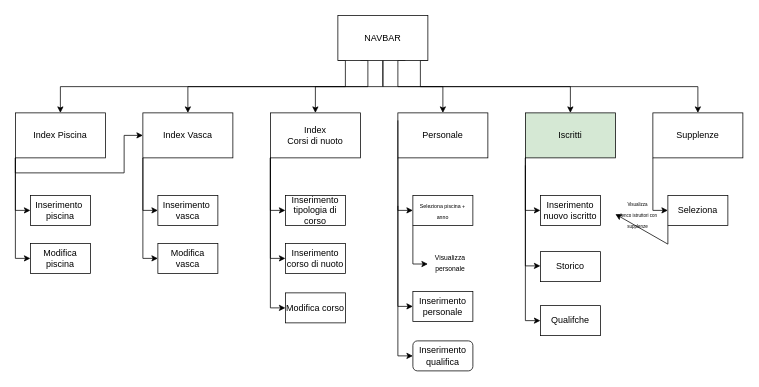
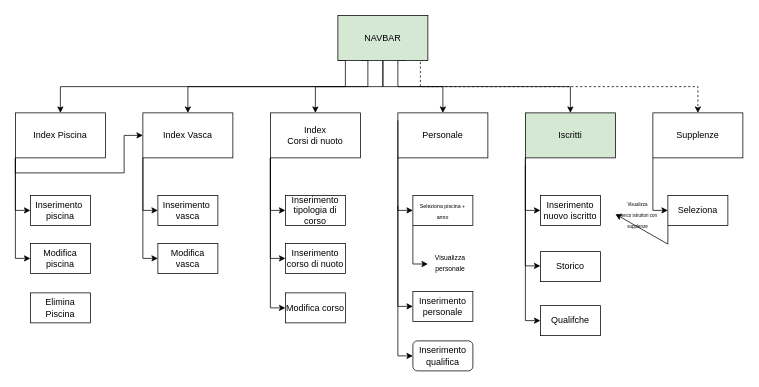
(383, 38) -> (383, 38)
(645, 87) -> (645, 87)
none -> (60, 308)
